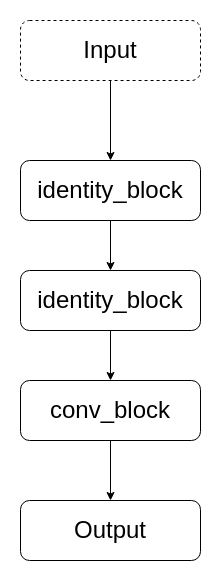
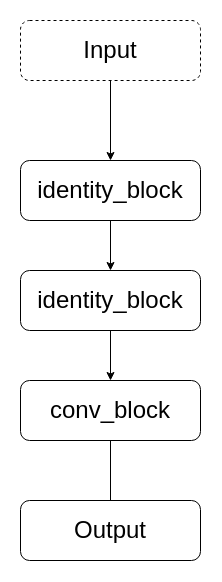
(111, 492) -> (111, 495)
